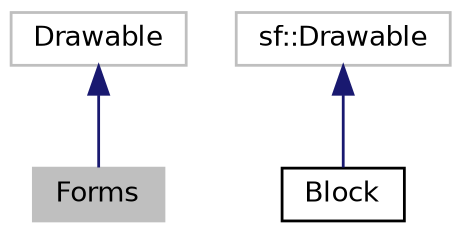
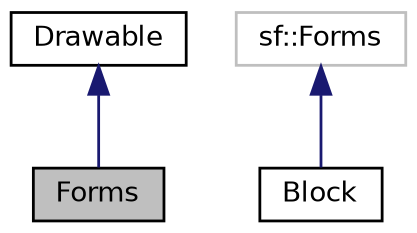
(99, 39) -> (99, 39)
(343, 39) -> (321, 39)
(99, 195) -> (99, 195)
